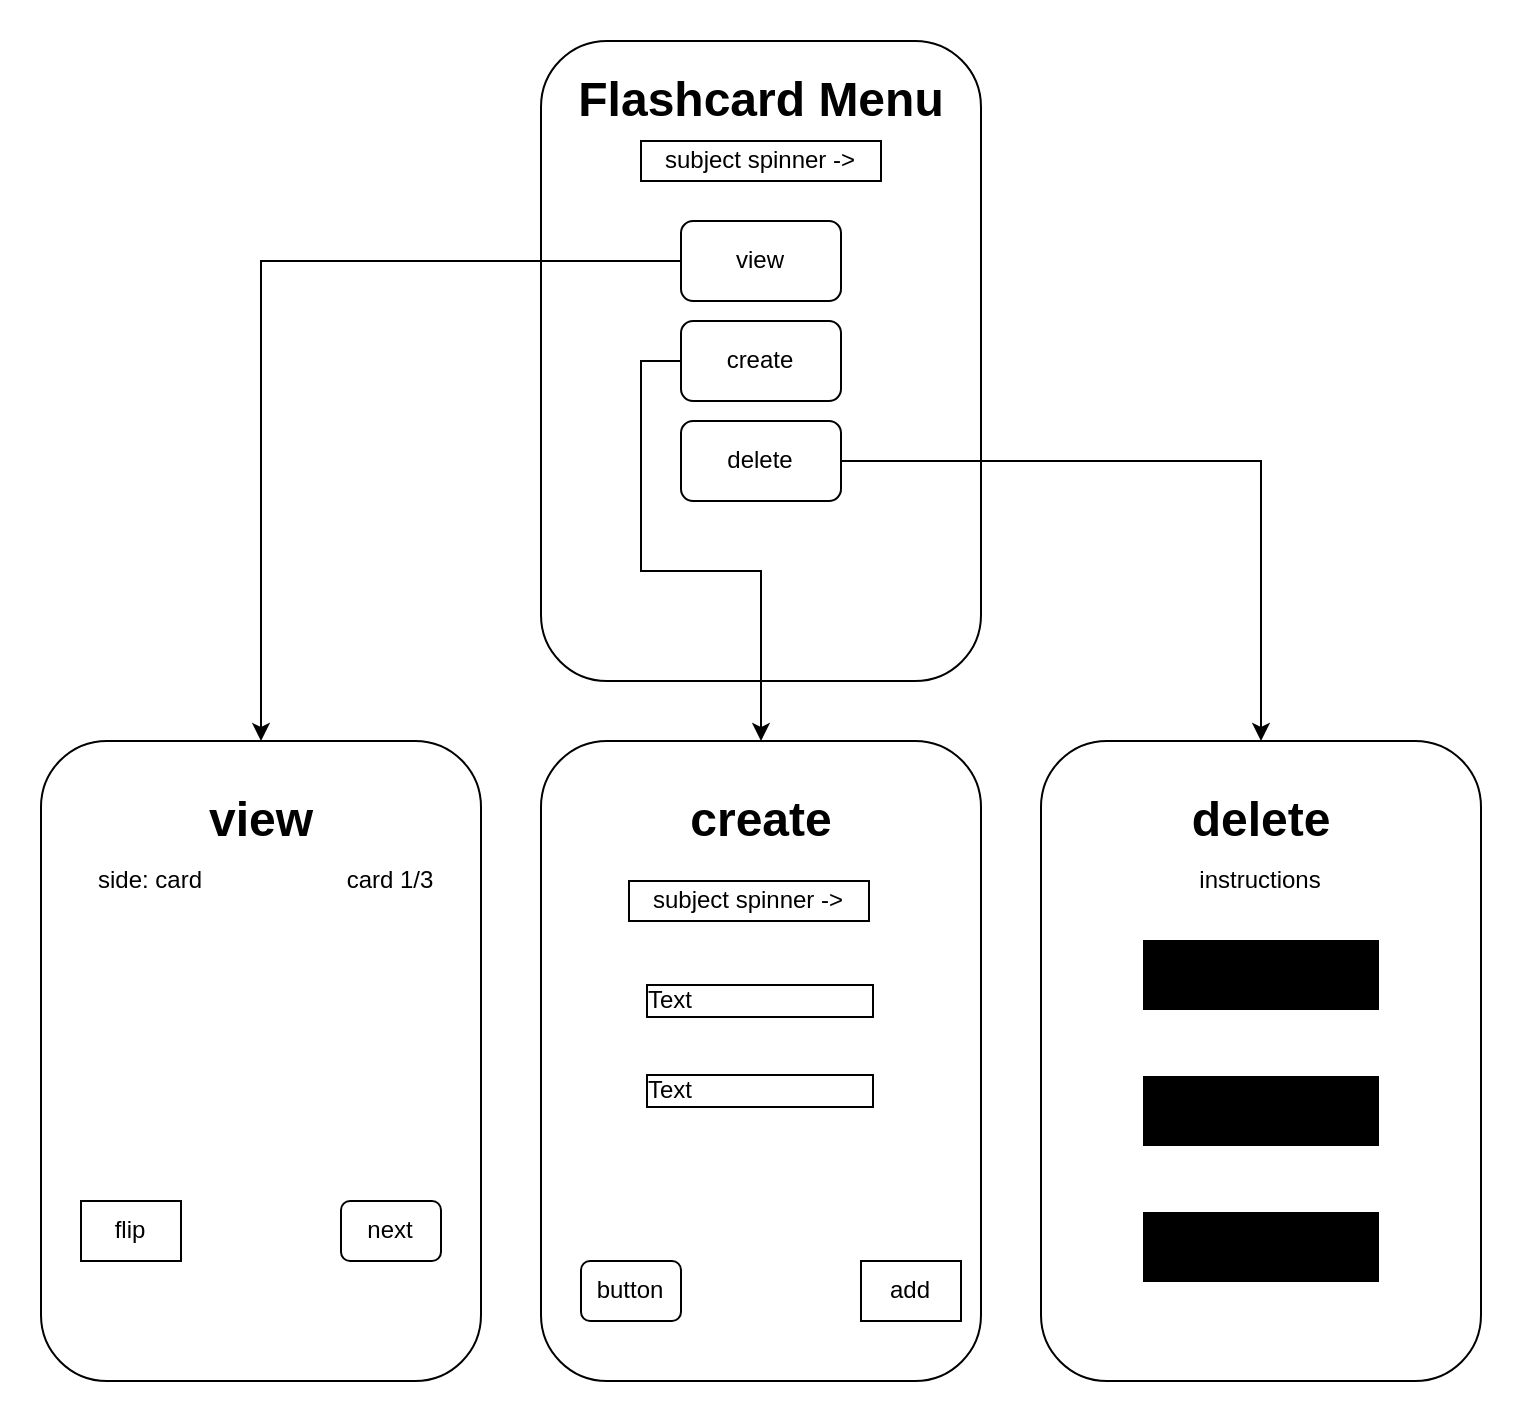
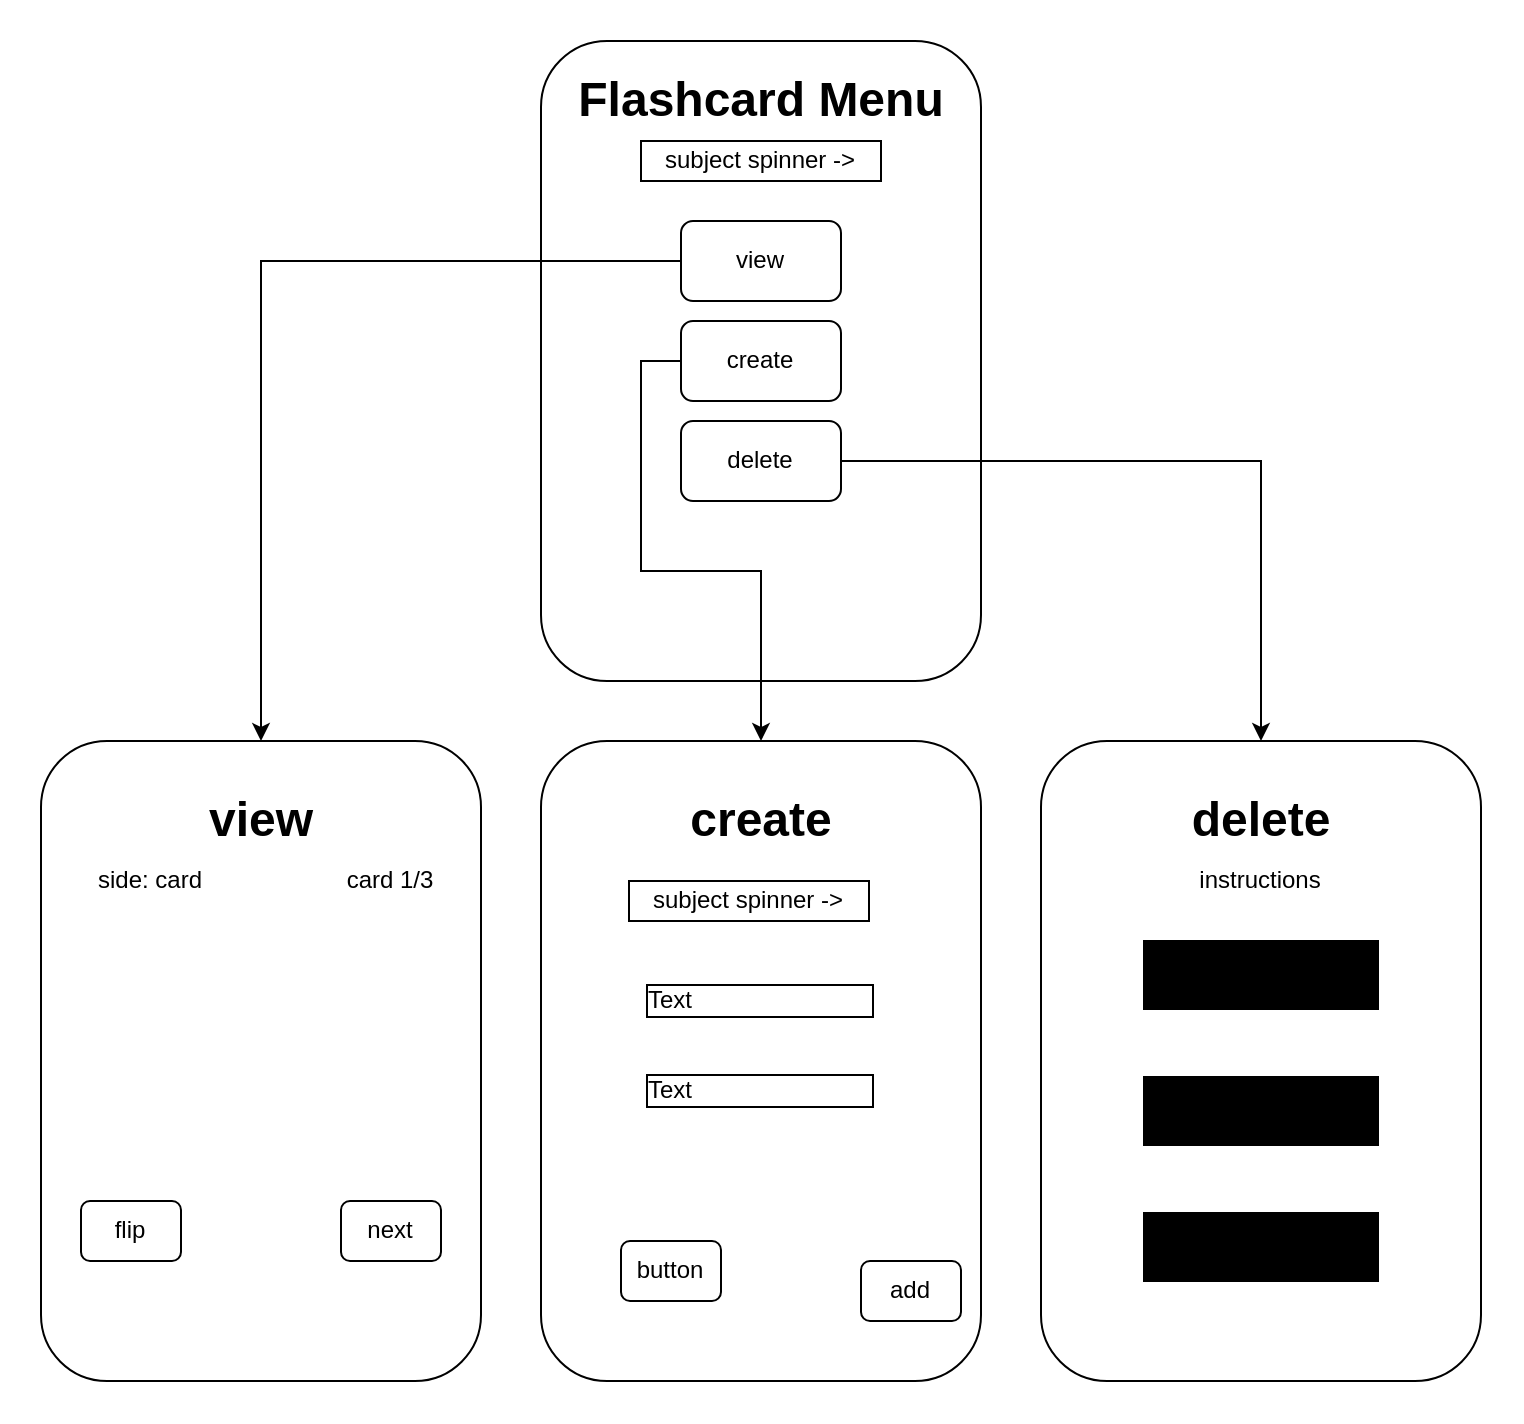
(131, 1231) -> (131, 1231)
(631, 1291) -> (671, 1271)
(911, 1291) -> (911, 1291)
